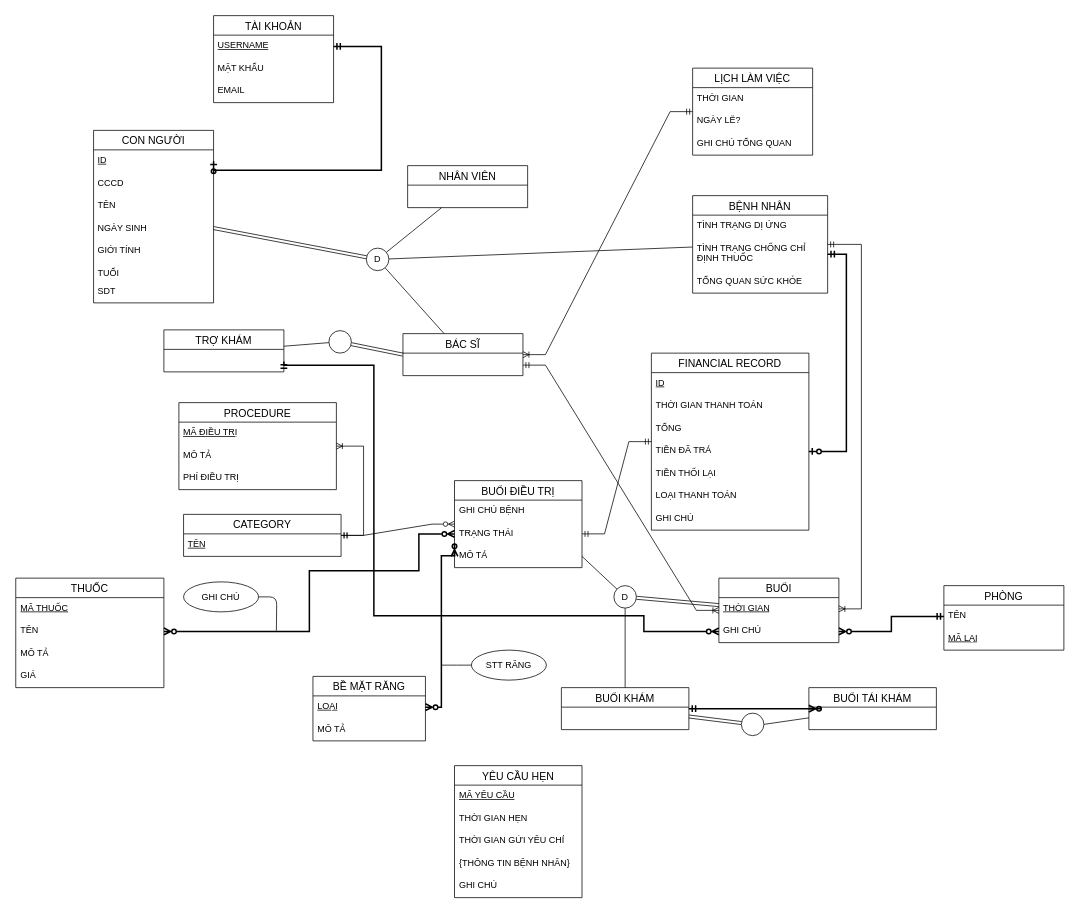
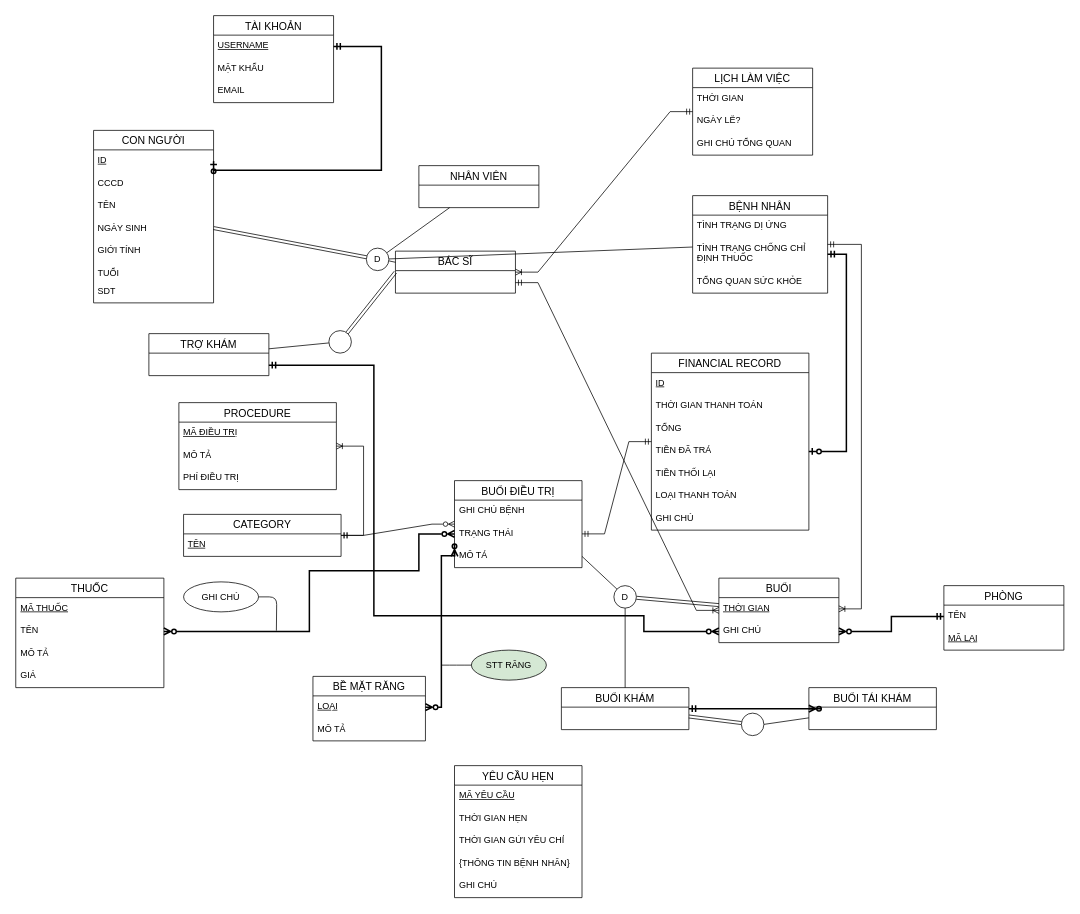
(468, 186) -> (479, 186)
(224, 351) -> (209, 354)
(463, 354) -> (455, 272)
(509, 665) -> (509, 665)
